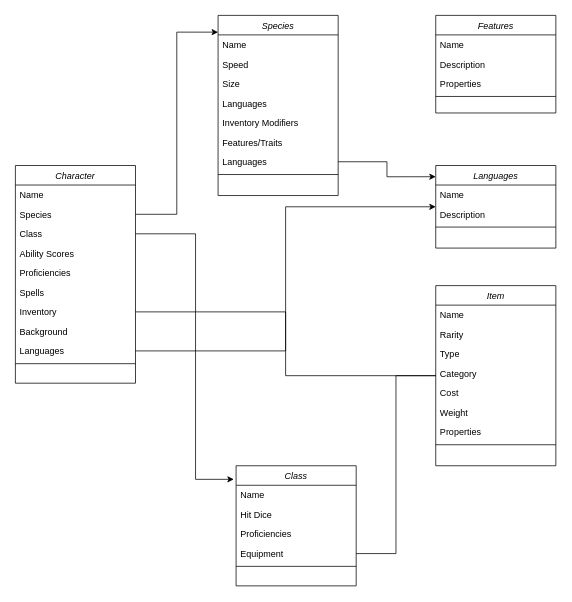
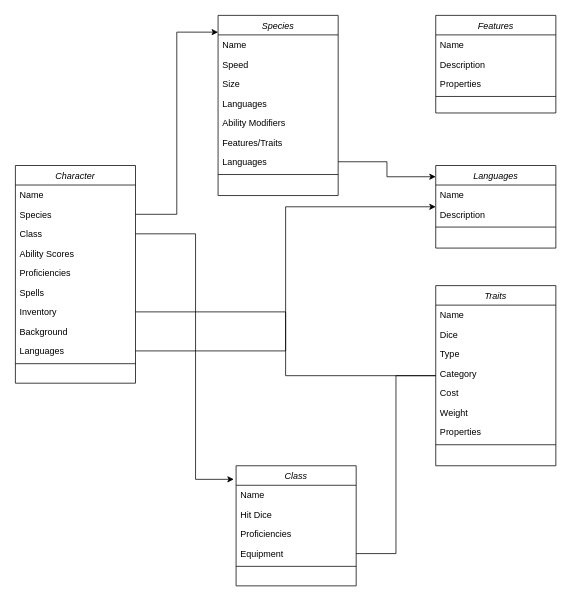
(266, 123) -> (258, 123)
(495, 296) -> (495, 296)
(453, 335) -> (448, 335)
